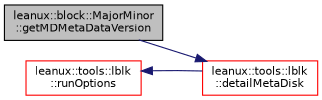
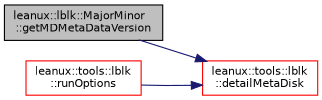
(84, 23) -> (84, 23)
(177, 71) -> (166, 85)
